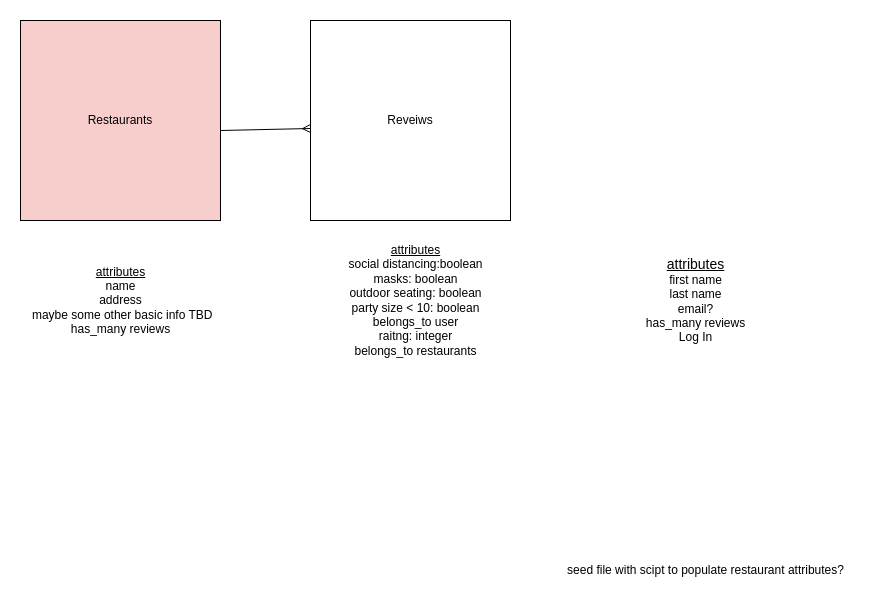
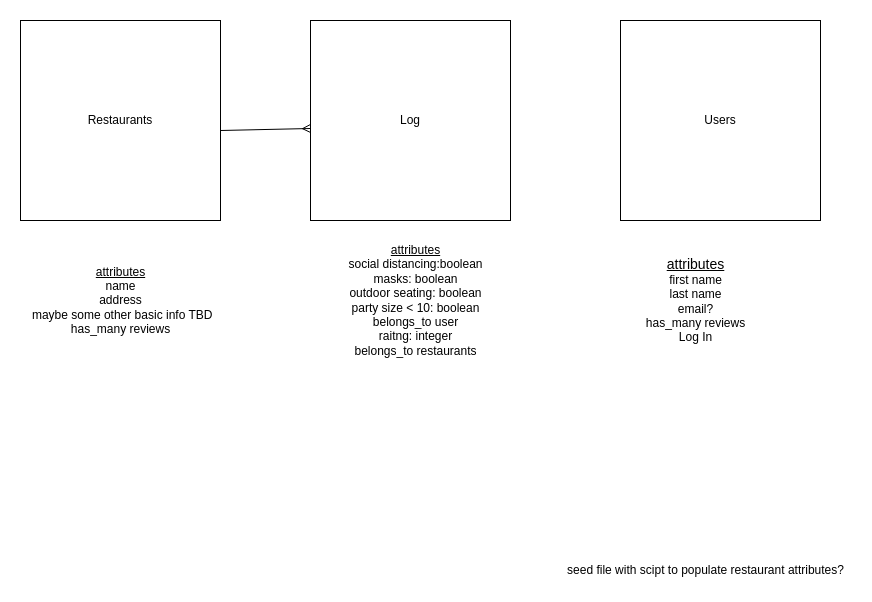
(121, 121) -> (121, 121)
(411, 121) -> (411, 121)
none -> (721, 121)
